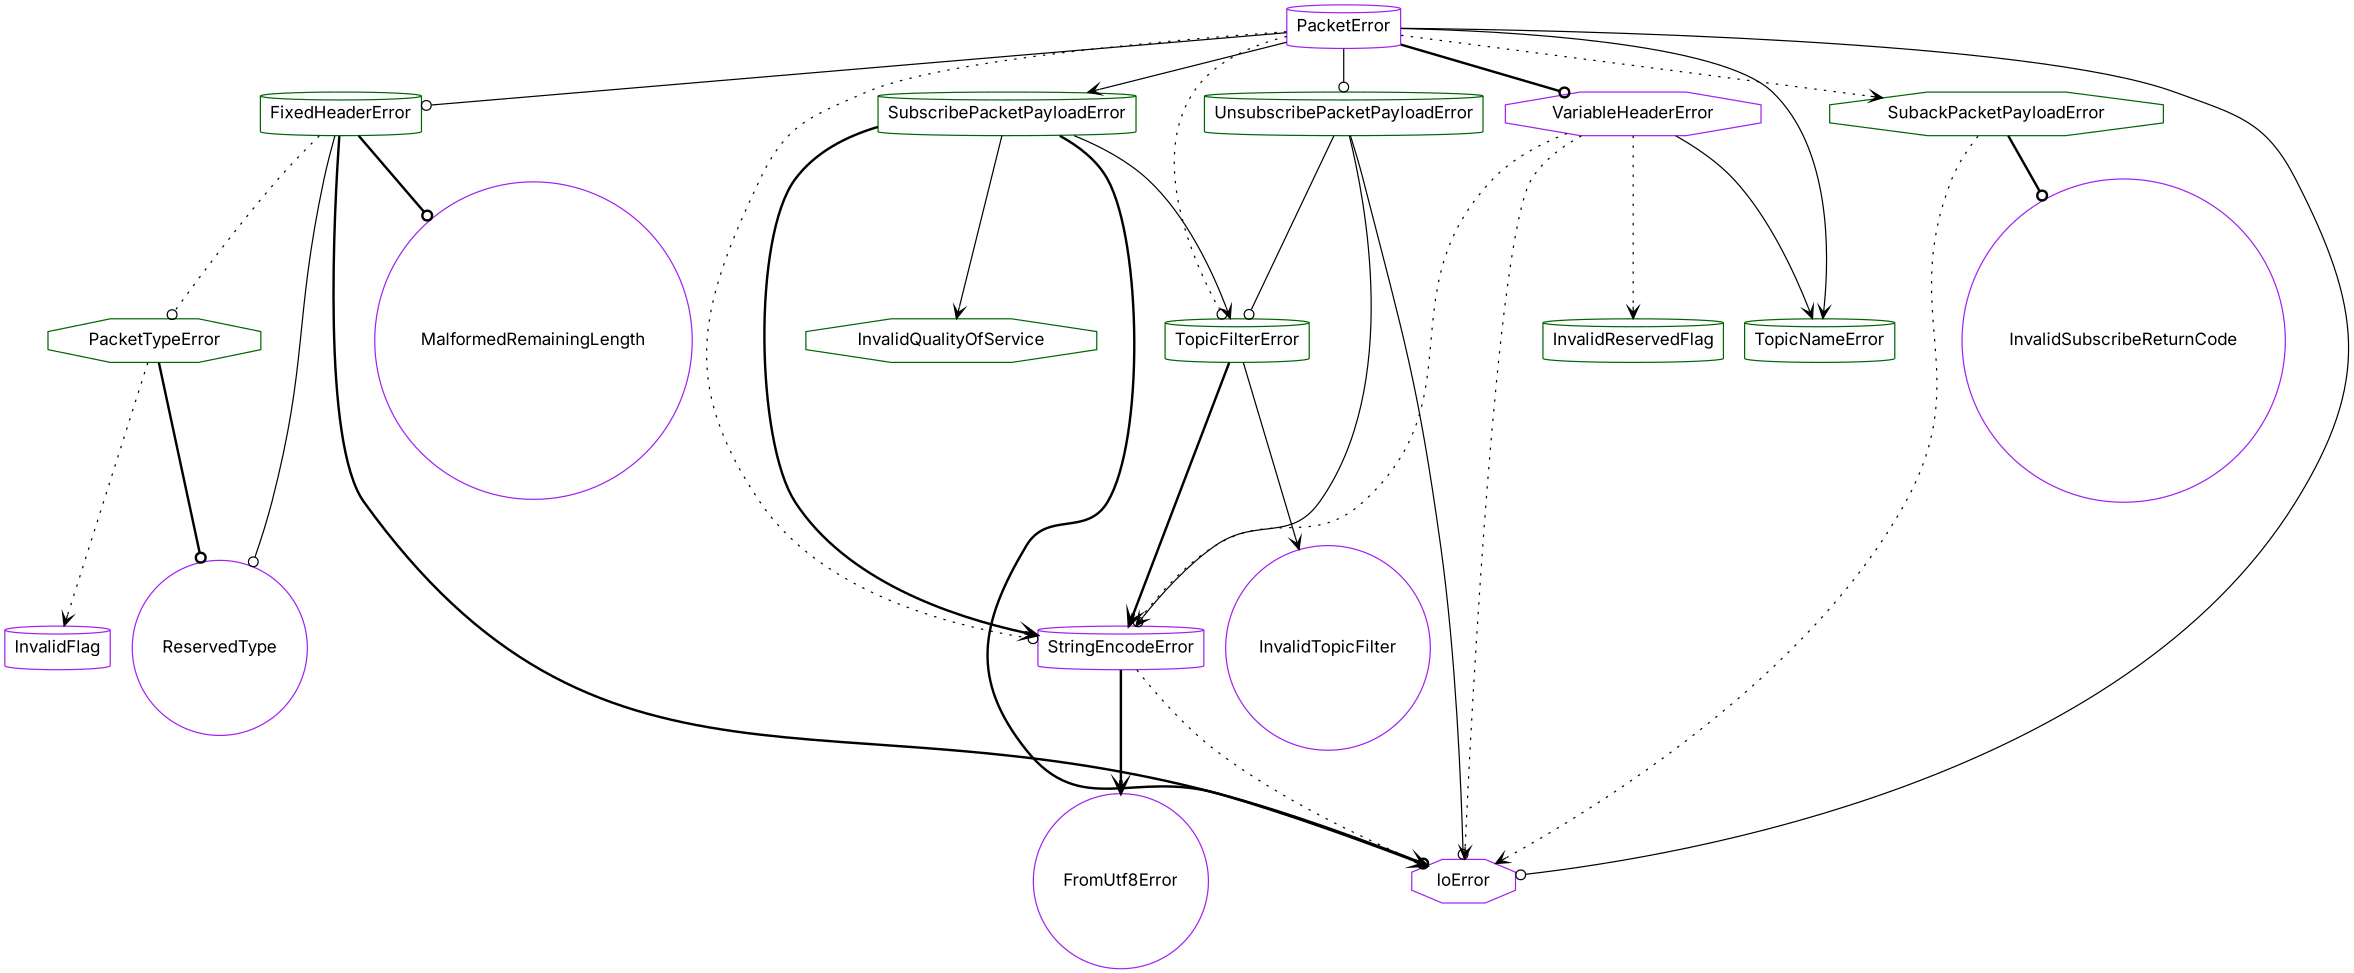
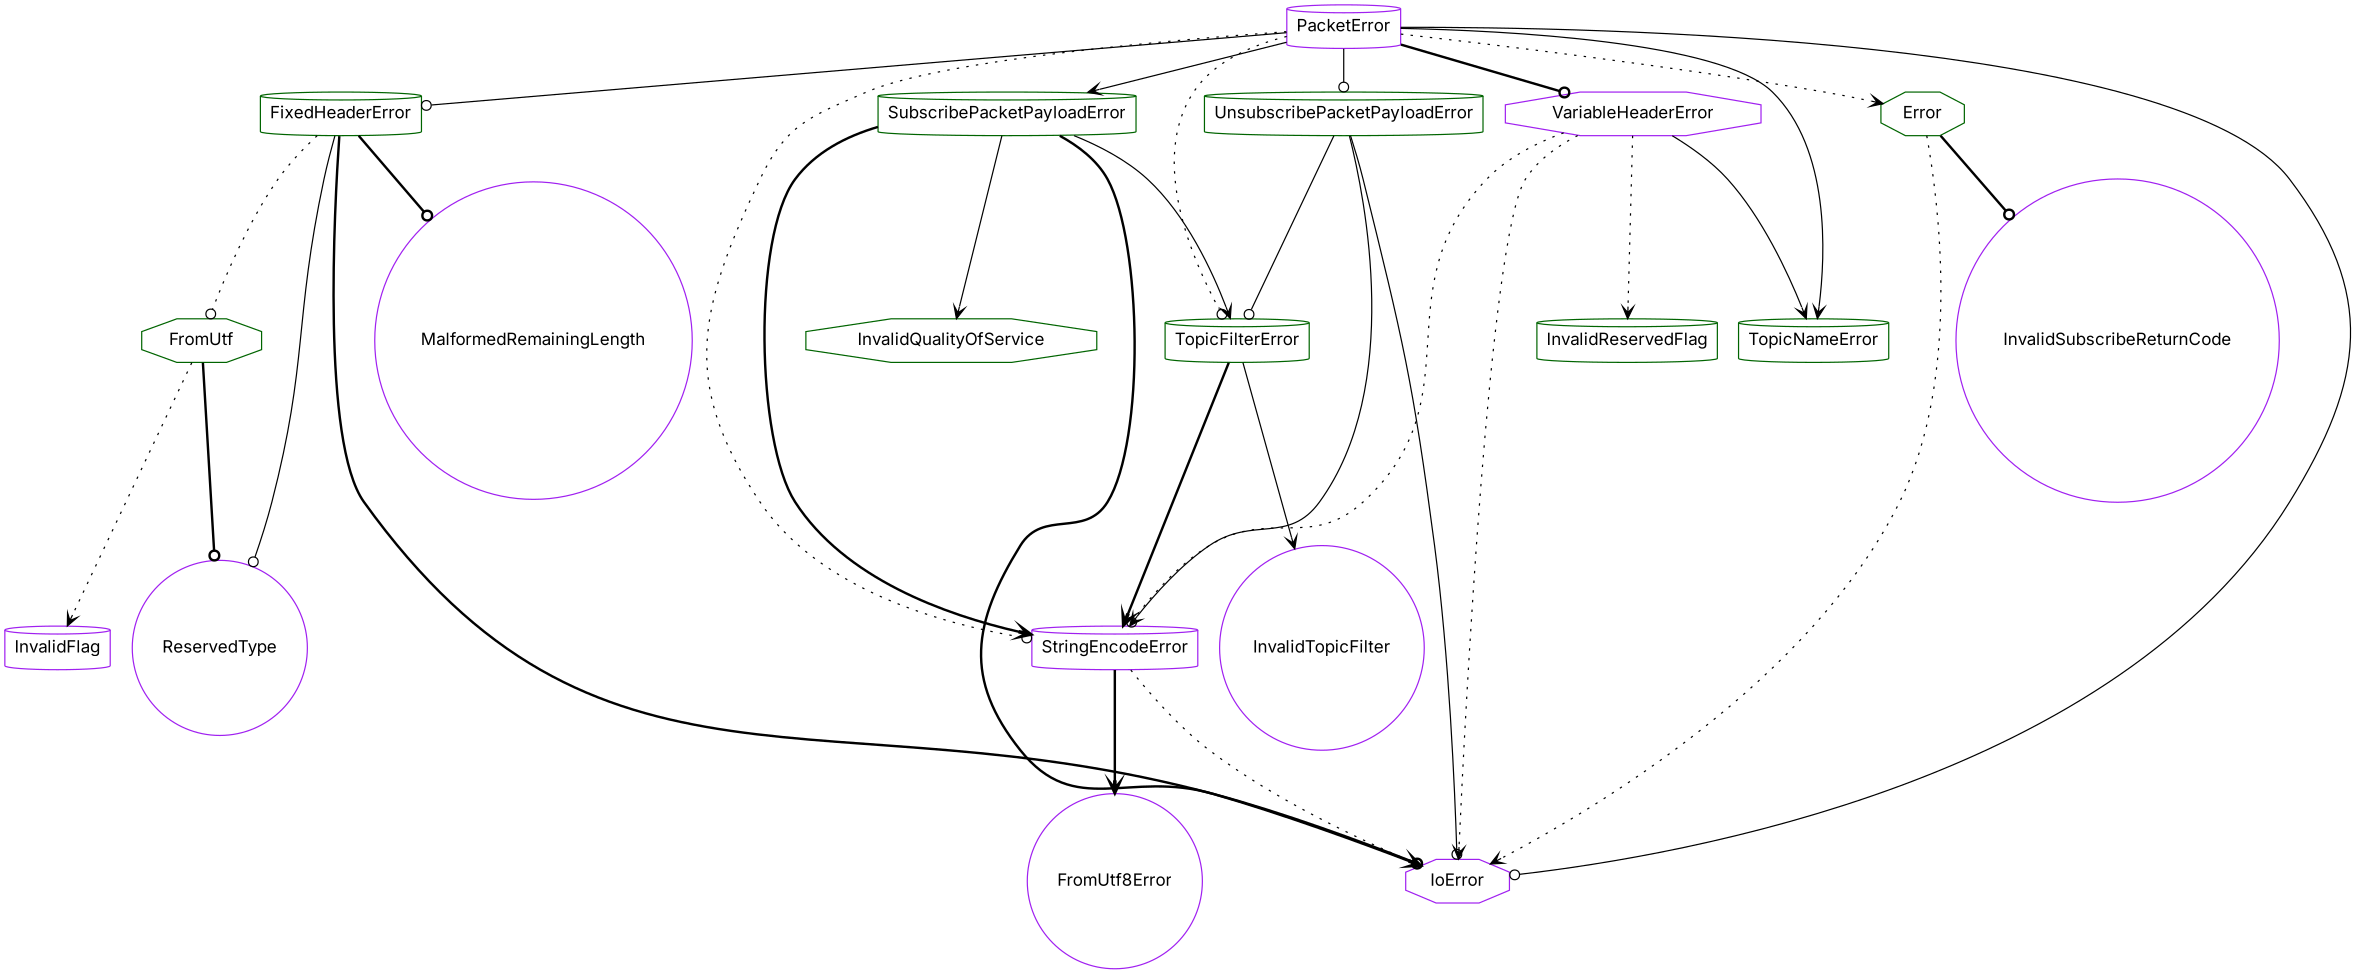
(1997, 114) -> (1923, 114)
(154, 341) -> (202, 341)
